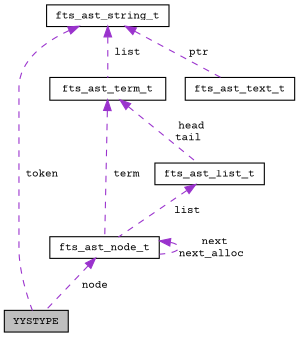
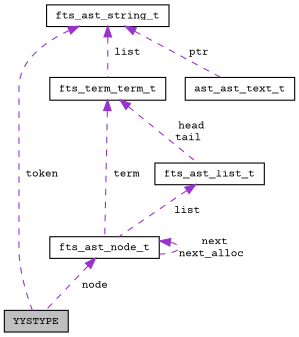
(108, 89) -> (108, 89)
(240, 89) -> (240, 89)
